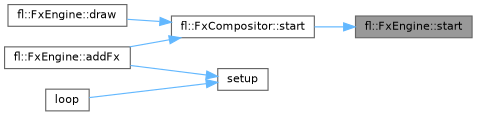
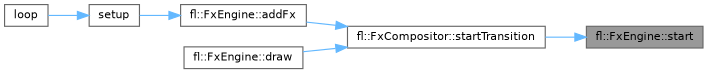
(243, 27) -> (446, 37)
(168, 70) -> (154, 15)
